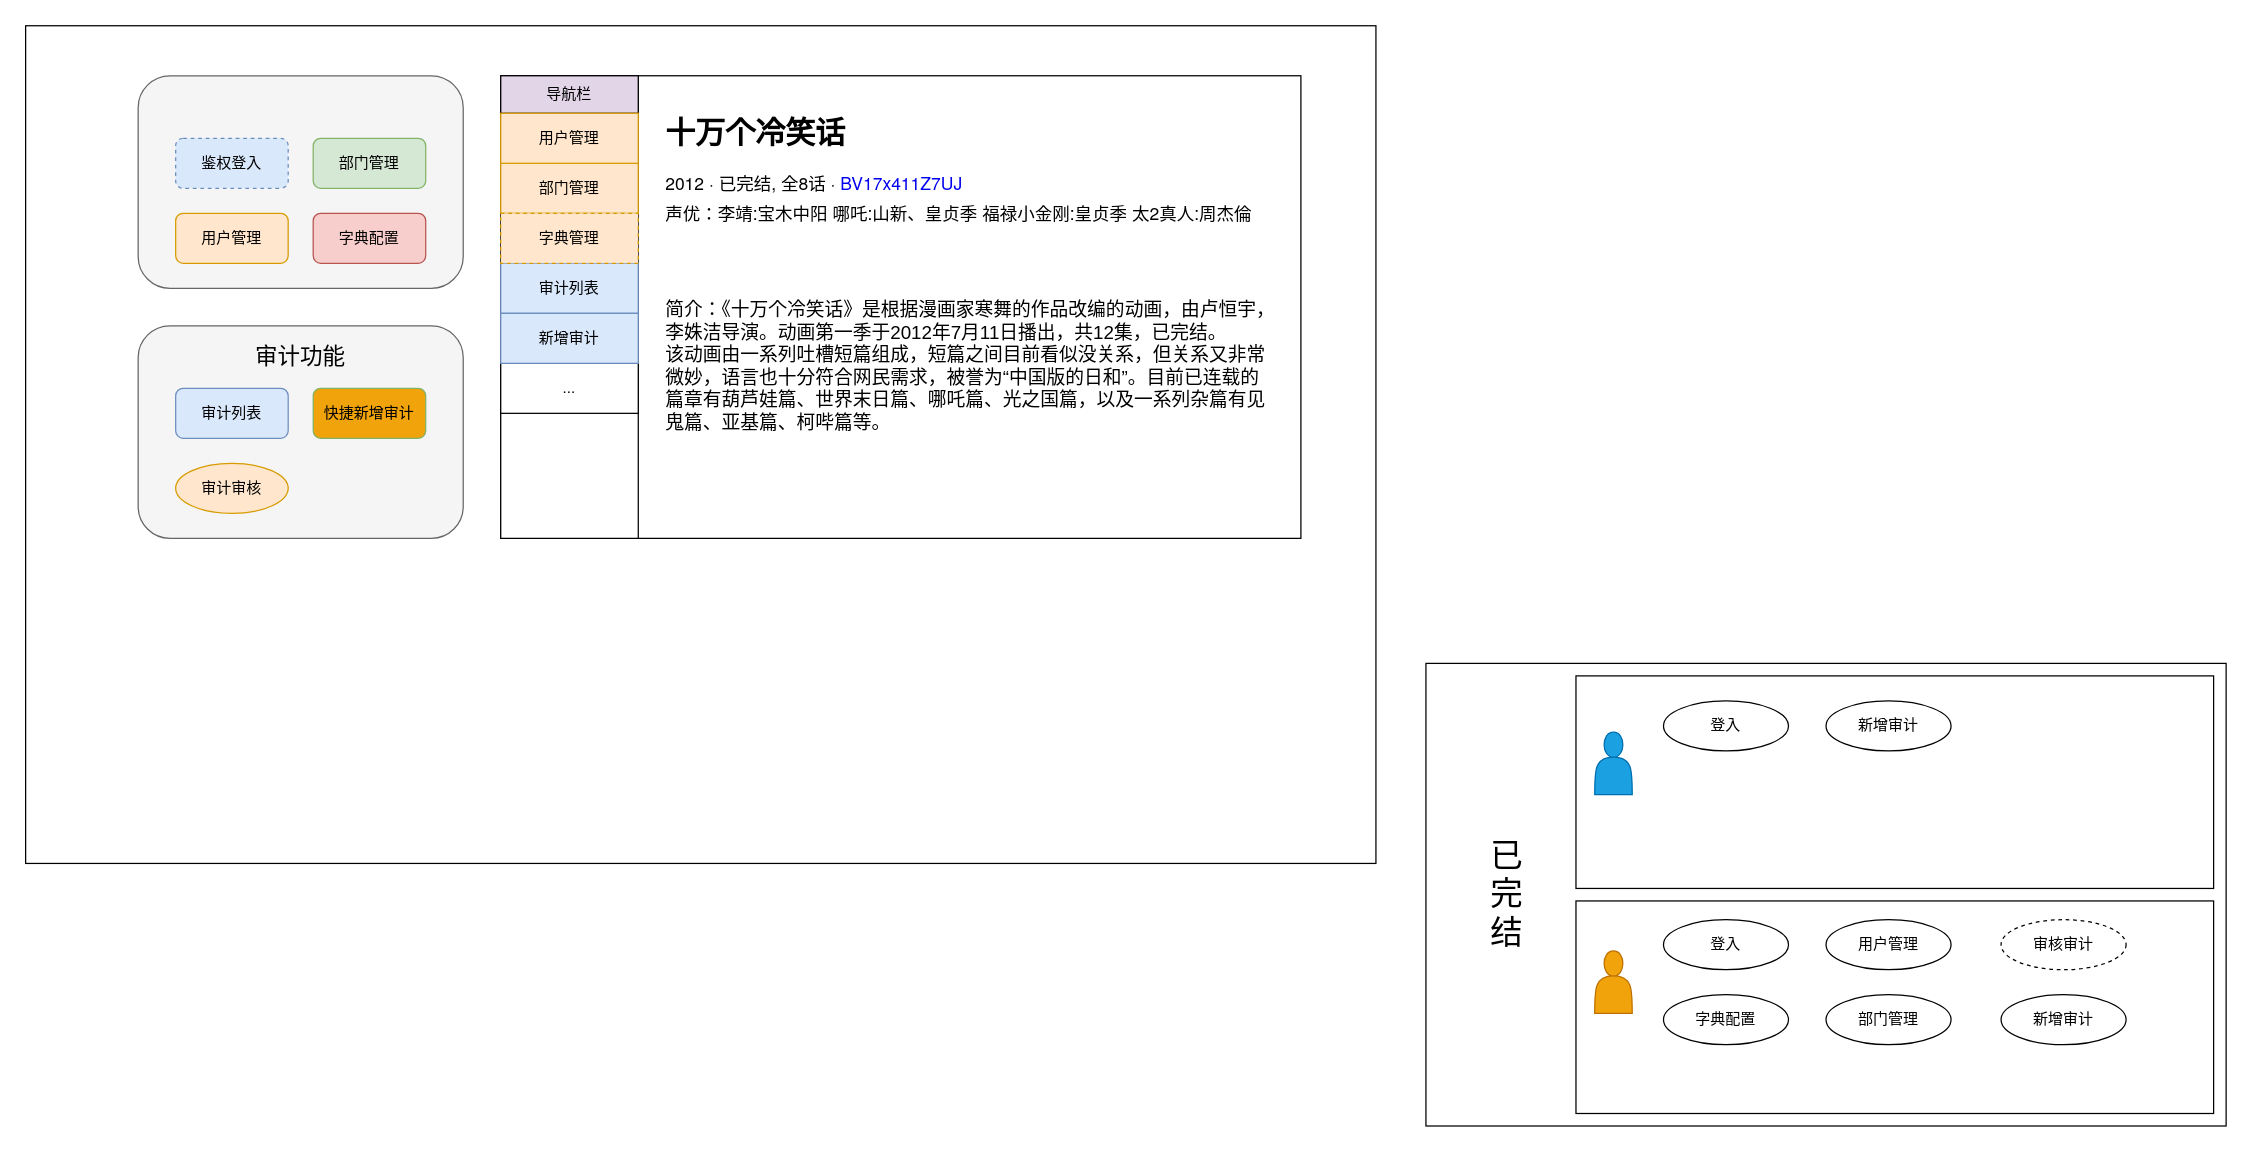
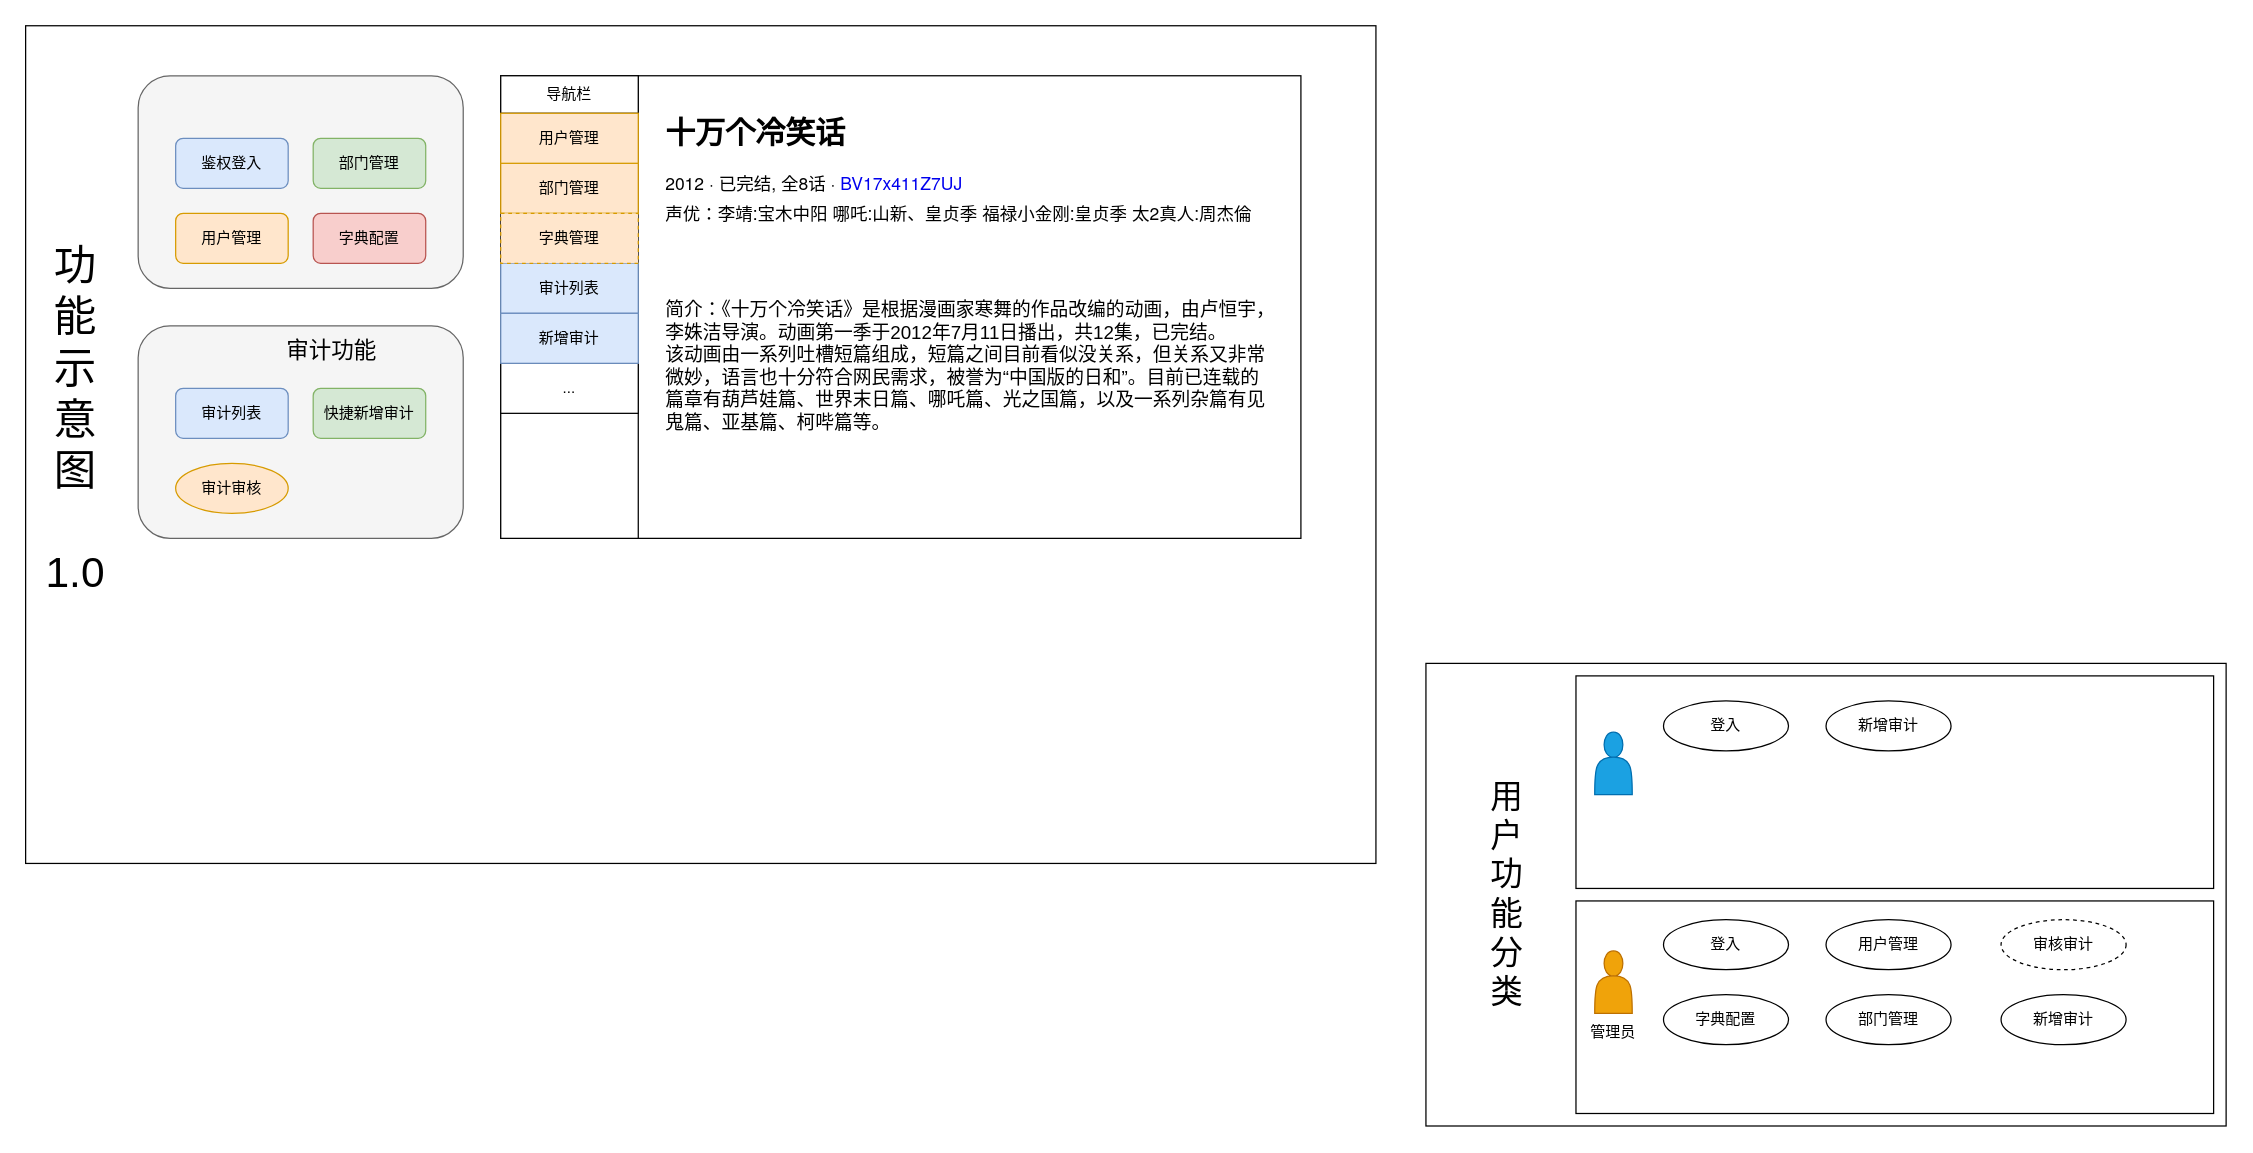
(569, 94) -> (569, 94)
(232, 163) -> (232, 163)
(301, 357) -> (332, 351)
(369, 413) -> (369, 413)
none -> (76, 444)
(1507, 894) -> (1507, 894)
none -> (1613, 1032)
